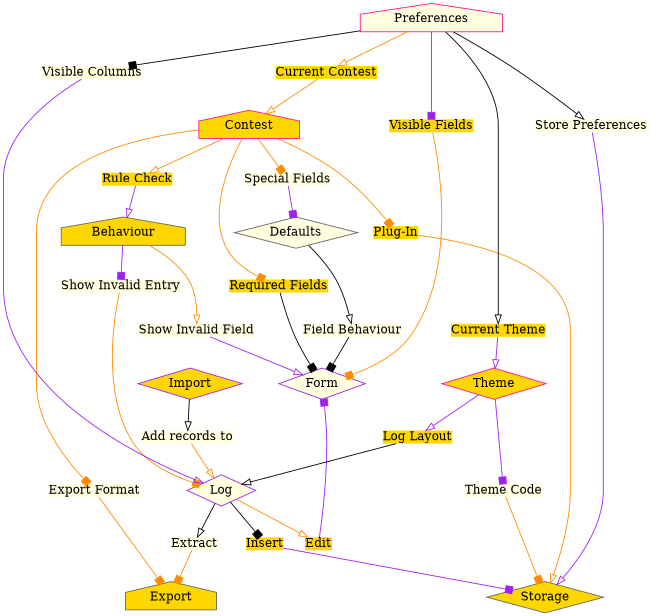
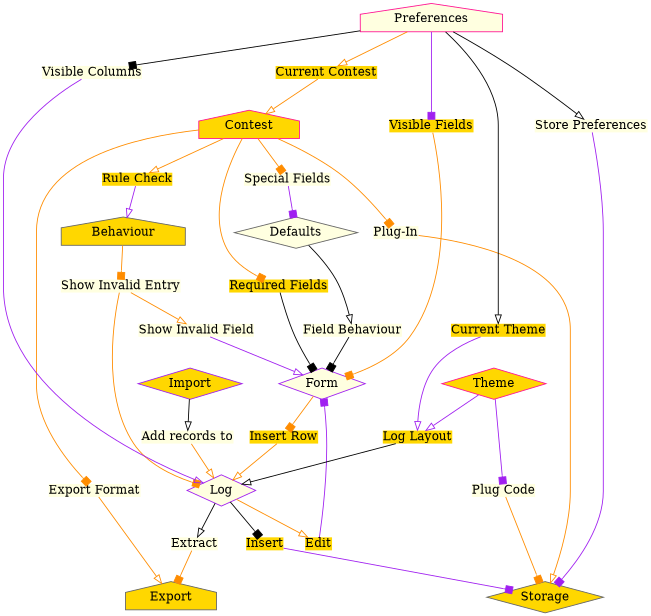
(396, 233) -> (396, 233)
(122, 258) -> (122, 258)
(184, 273) -> (155, 306)
(497, 348) -> (434, 368)
(603, 360) -> (603, 360)
none -> (284, 437)
(503, 490) -> (503, 490)
(128, 537) -> (128, 537)
